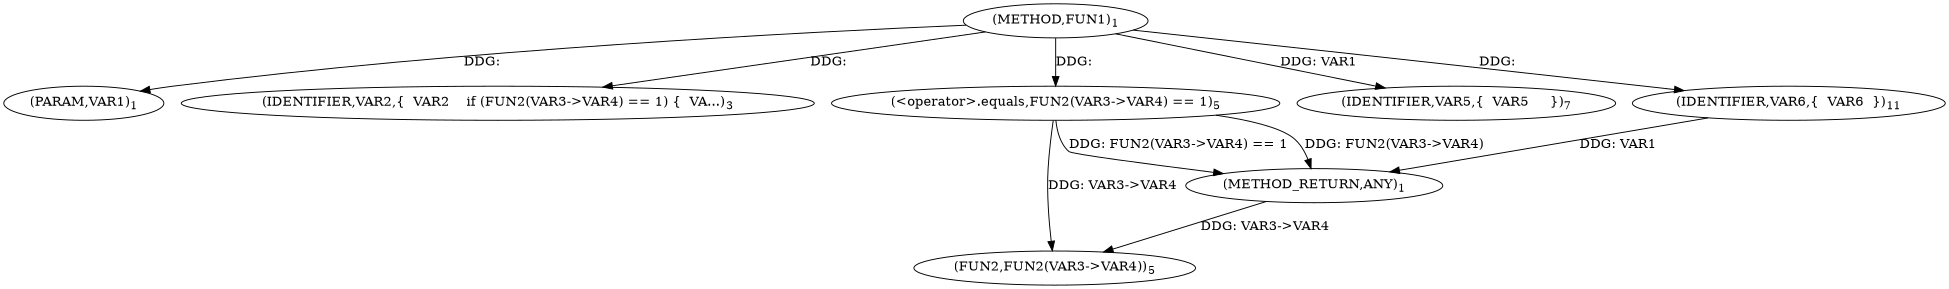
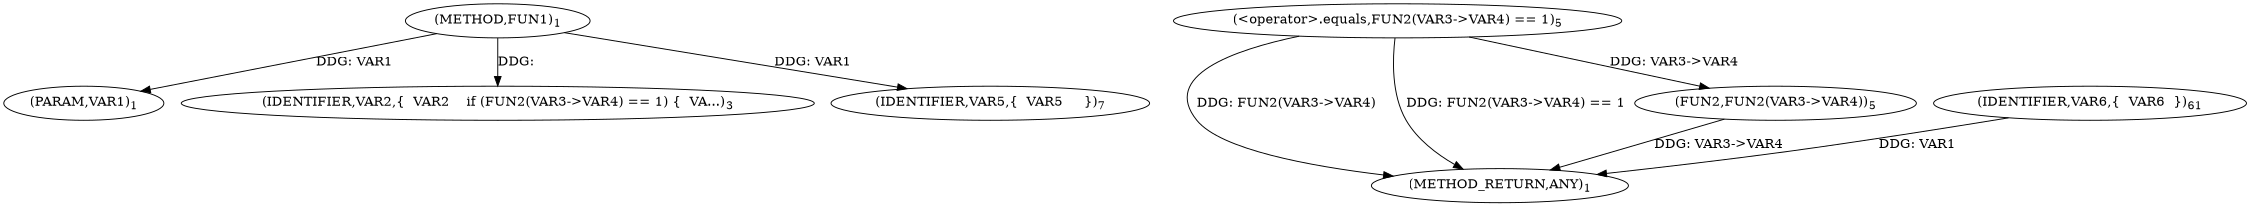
(1056, 57) -> none
(1404, 60) -> none
(484, 62) -> (355, 62)
(1894, 102) -> (2195, 102)
(1189, 225) -> (1642, 143)
